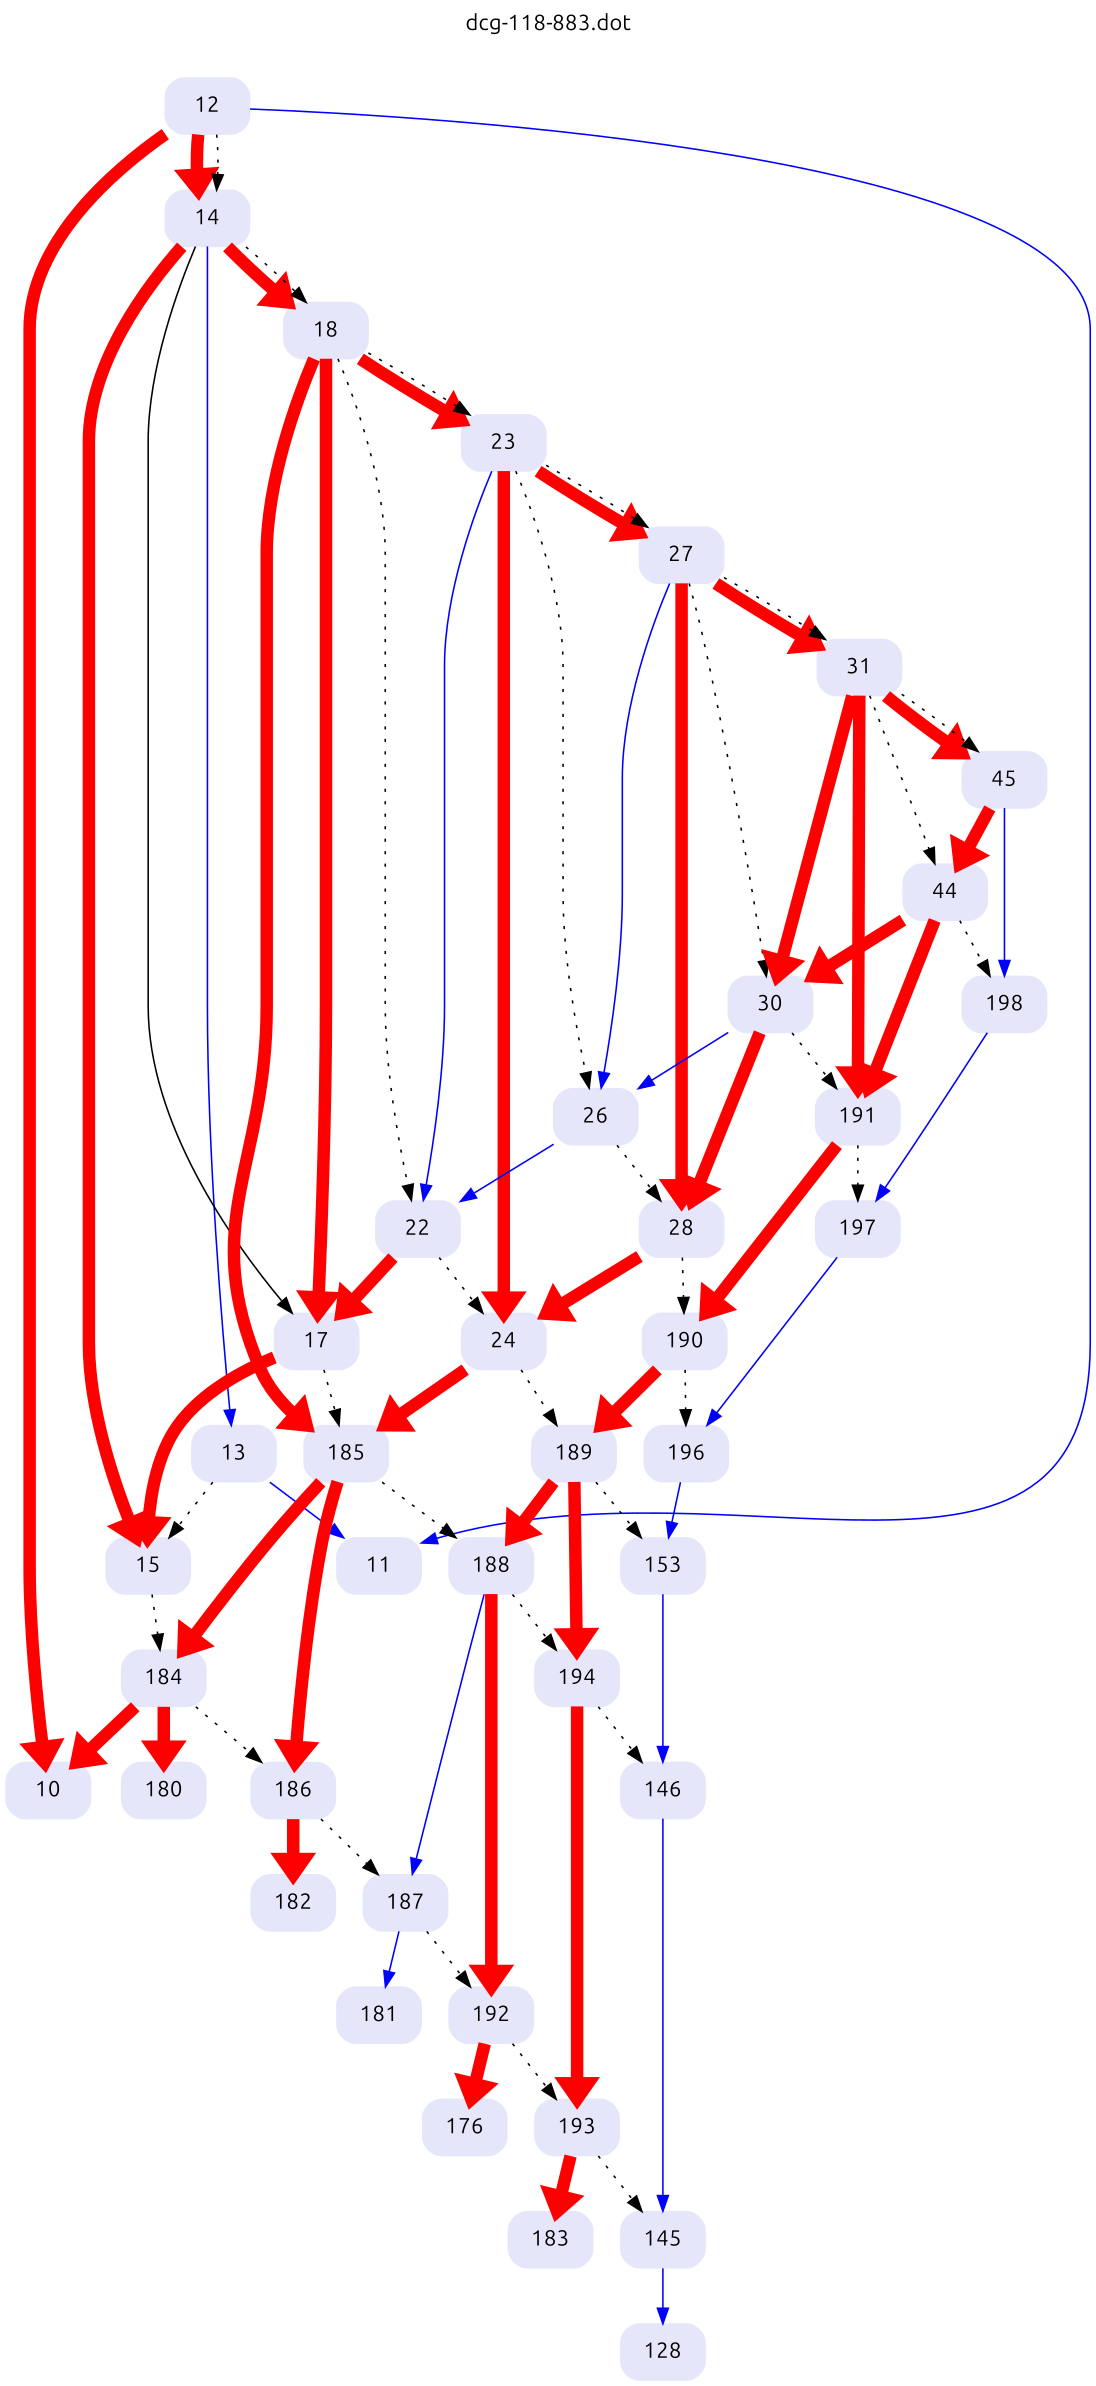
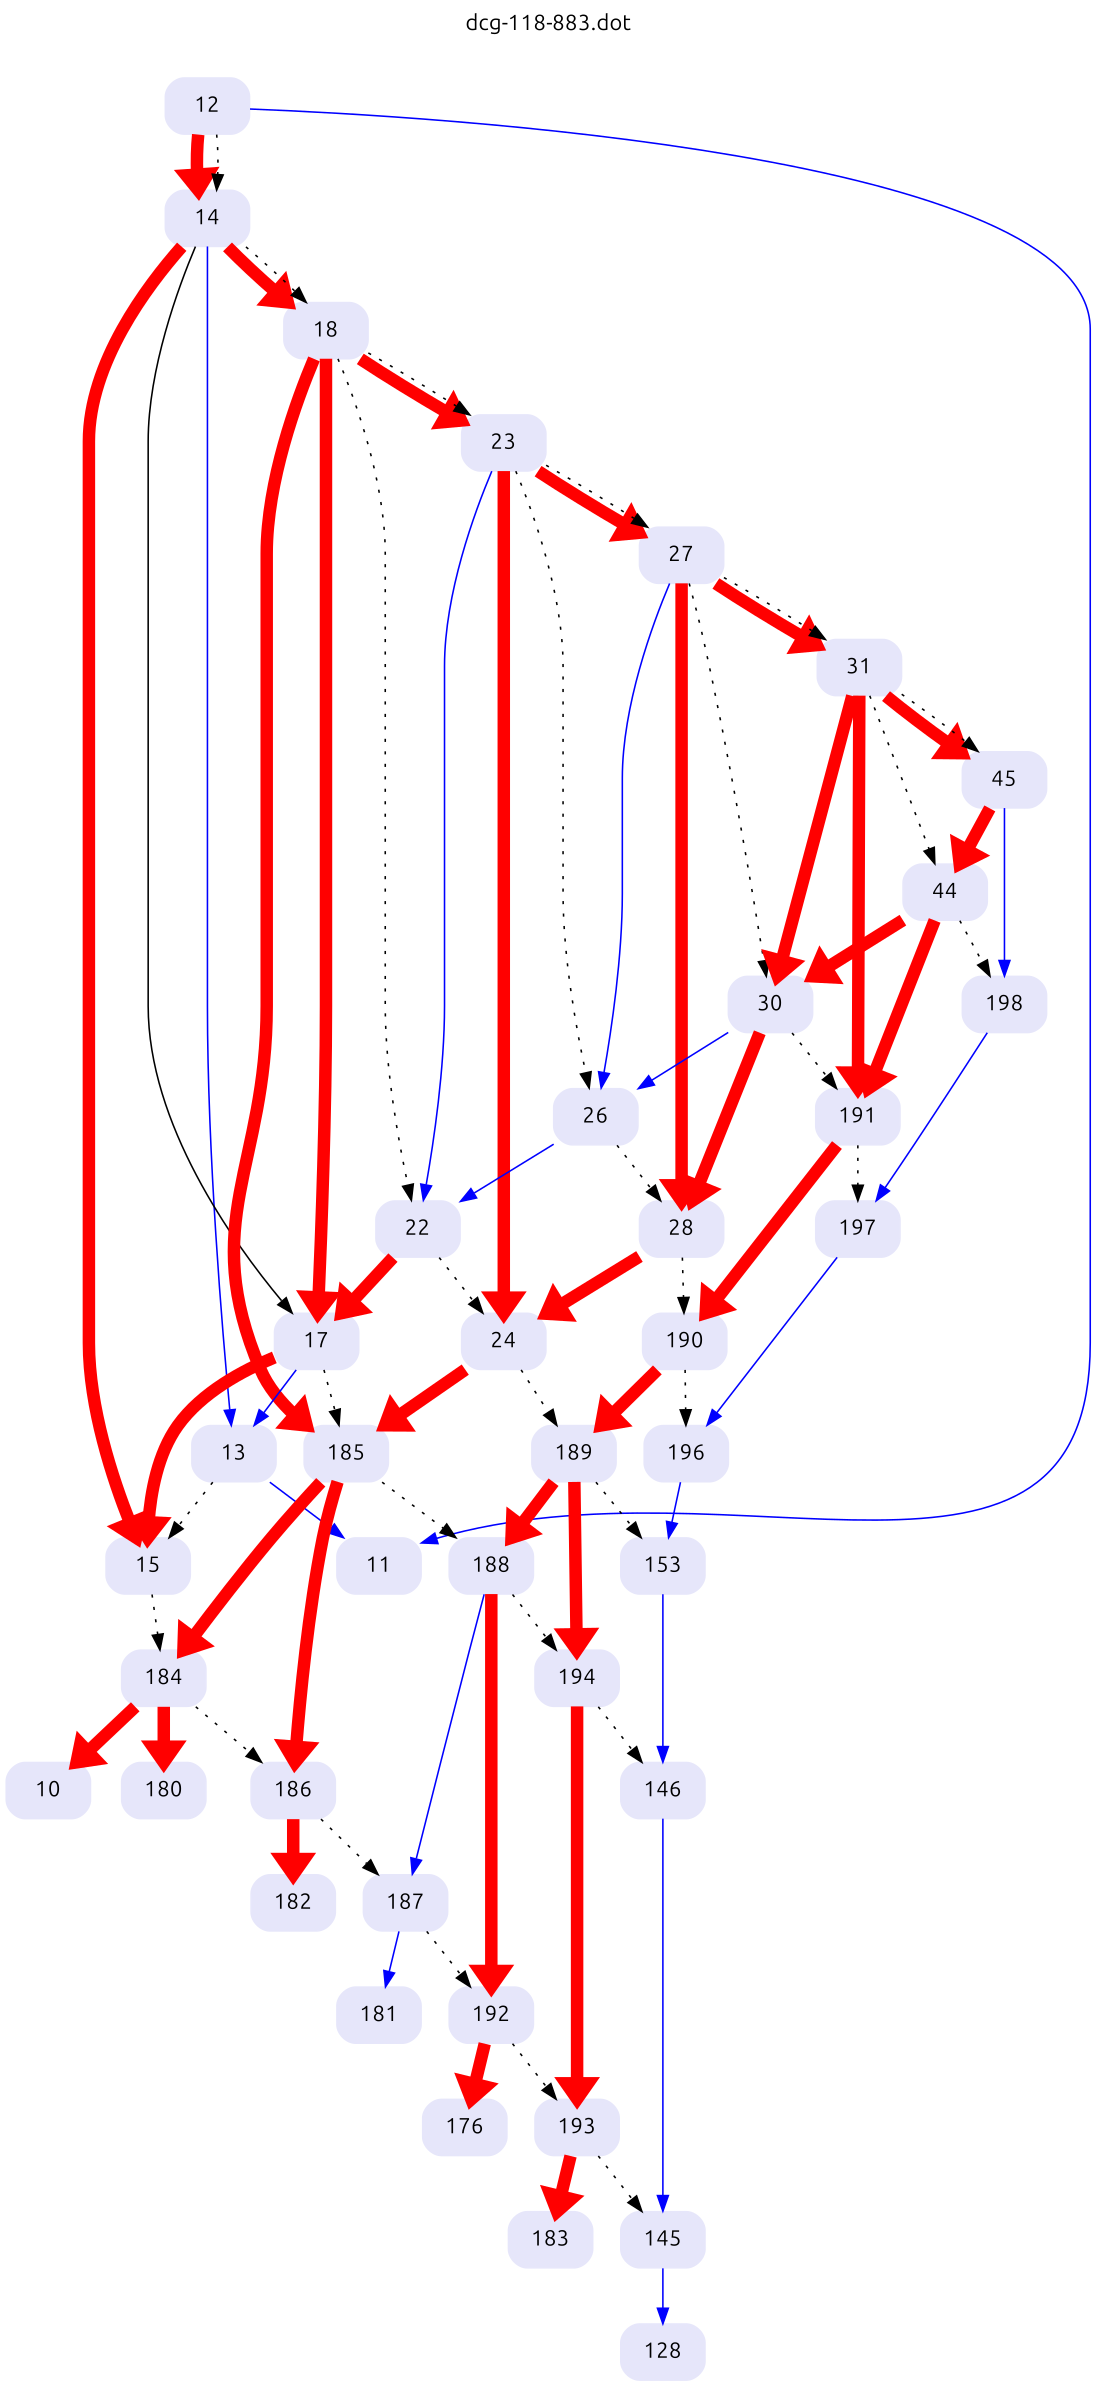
(30, 915) -> none
none -> (283, 1387)
